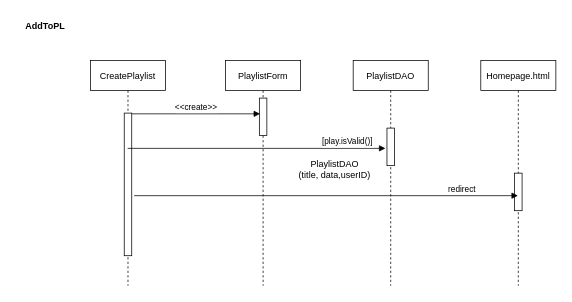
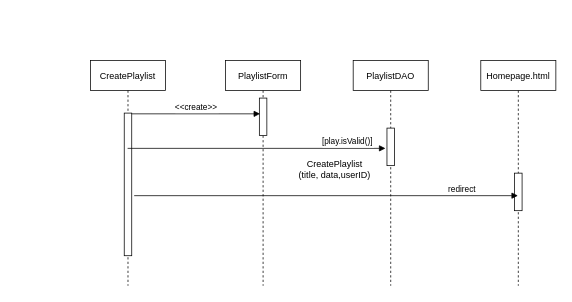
(45, 25) -> none
(335, 169) -> (335, 169)
